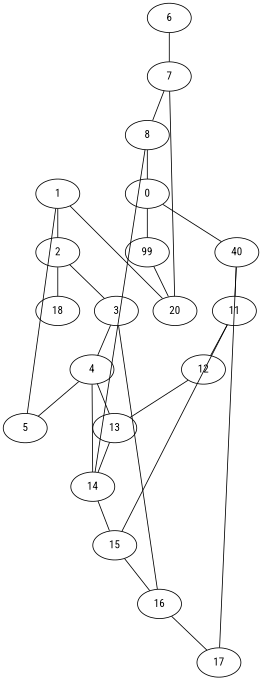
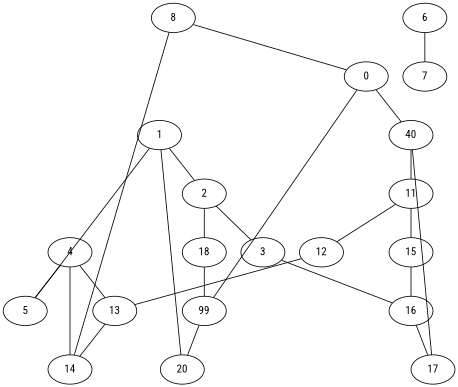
(158, 106) -> none
(172, 194) -> none
none -> (204, 280)
(104, 340) -> none
(104, 516) -> none
